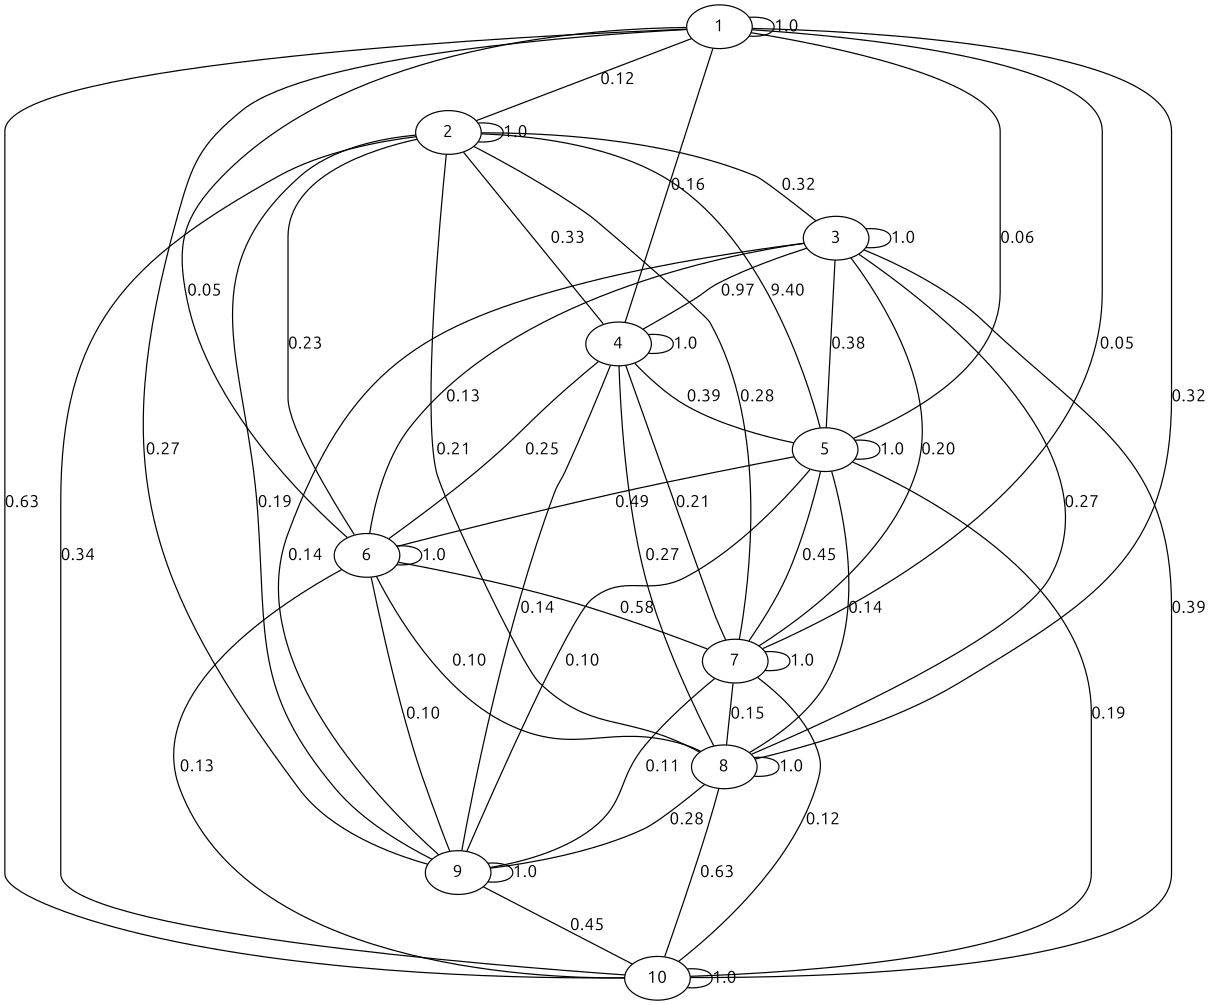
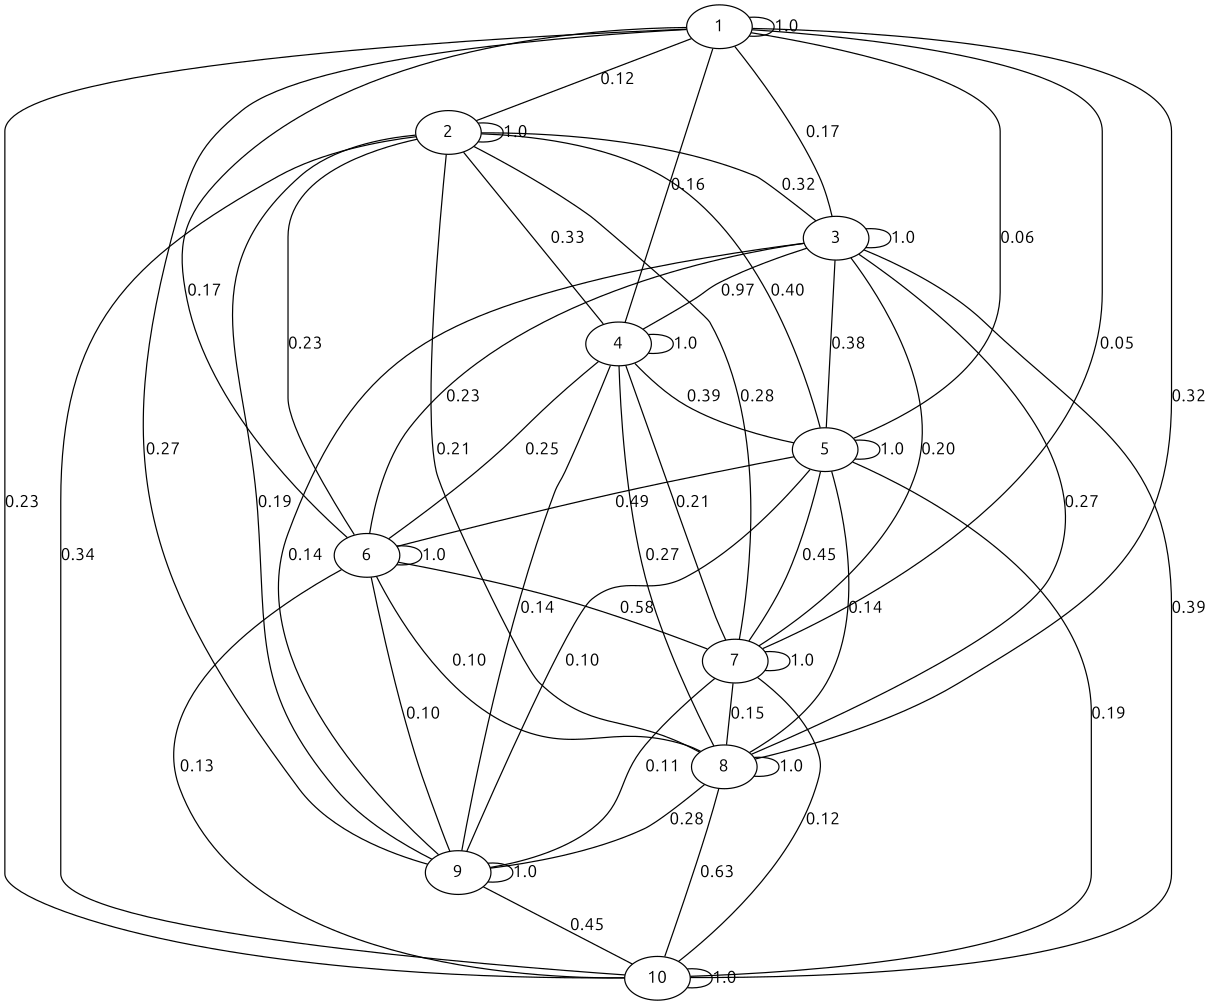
none -> (792, 127)
(205, 291) -> (205, 291)
(788, 291) -> (788, 291)
(464, 397) -> (464, 397)
(22, 503) -> (22, 503)
